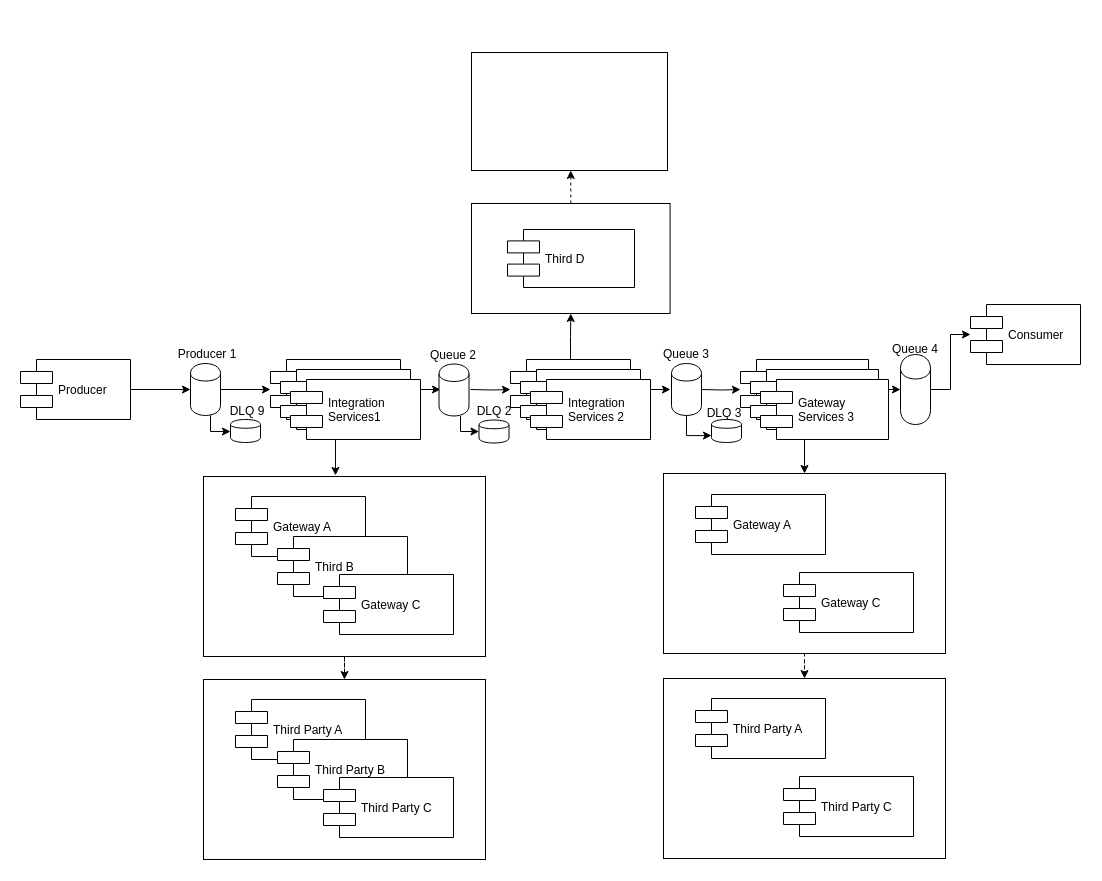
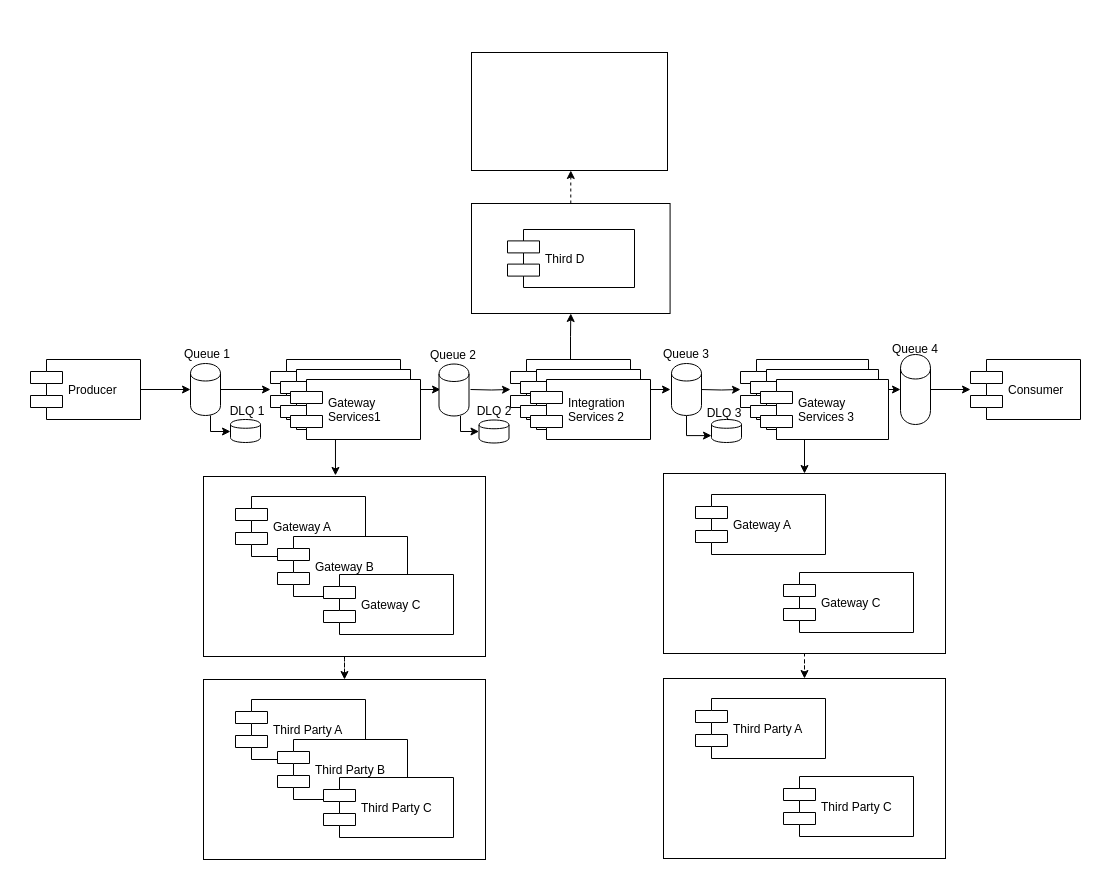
(1026, 335) -> (1026, 390)
(208, 355) -> (208, 355)
(76, 390) -> (86, 390)
(363, 403) -> (352, 403)
(248, 412) -> (248, 412)
(335, 567) -> (344, 567)
